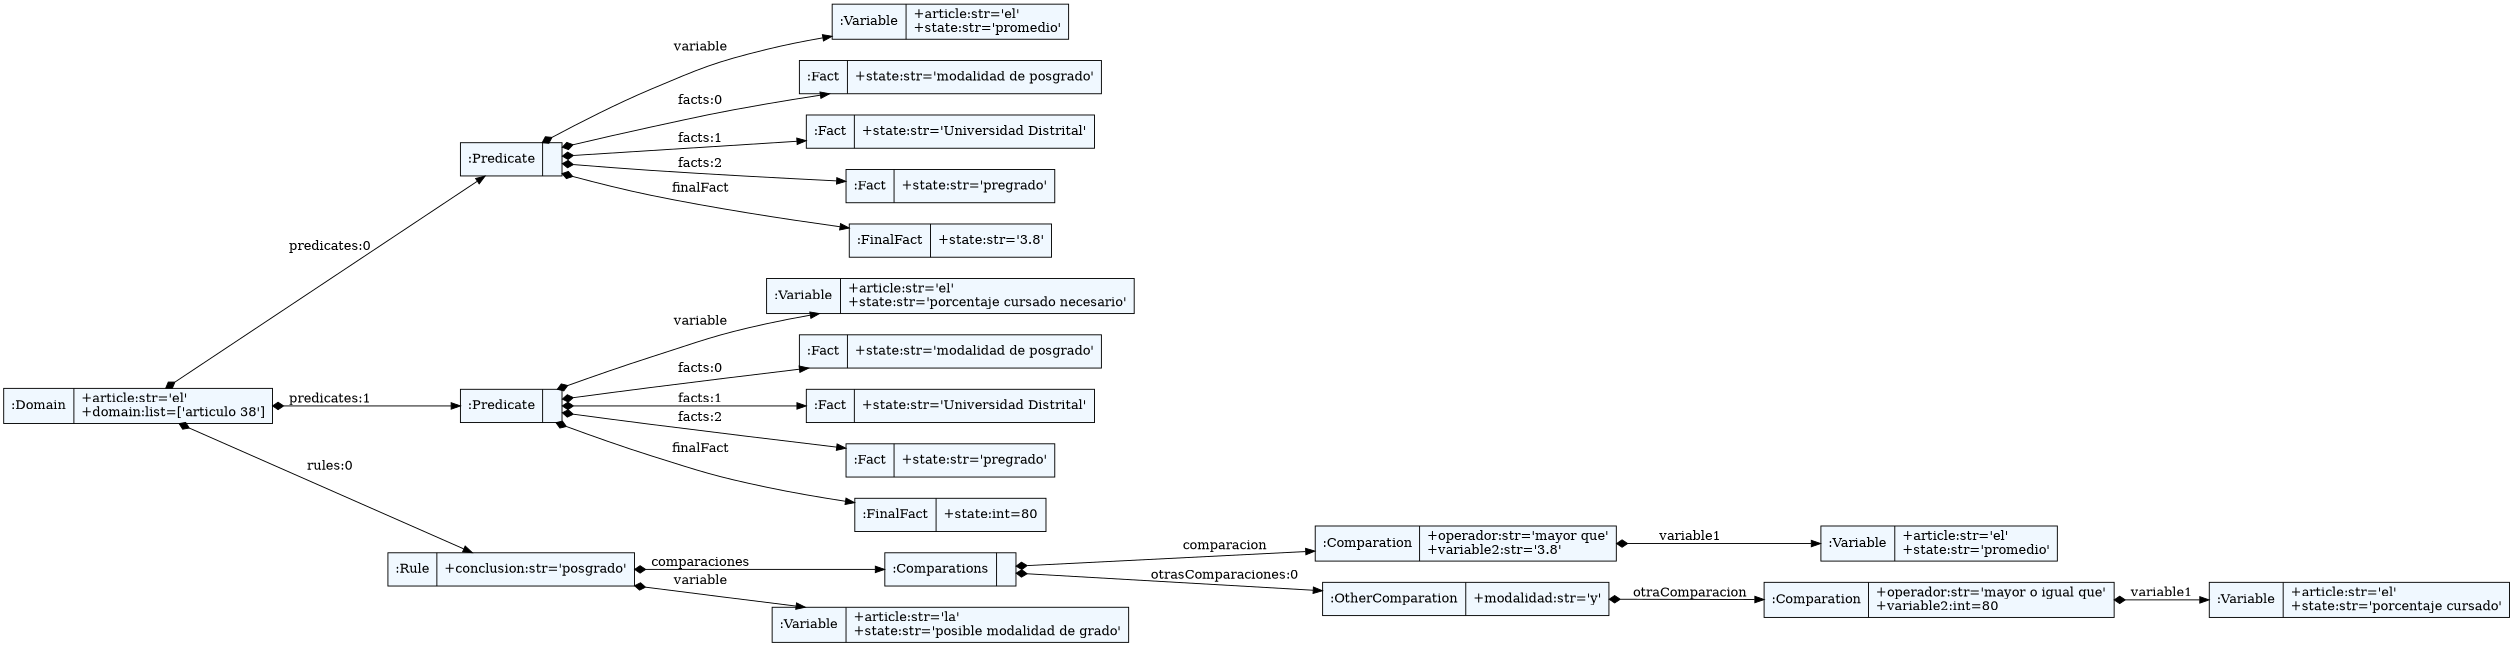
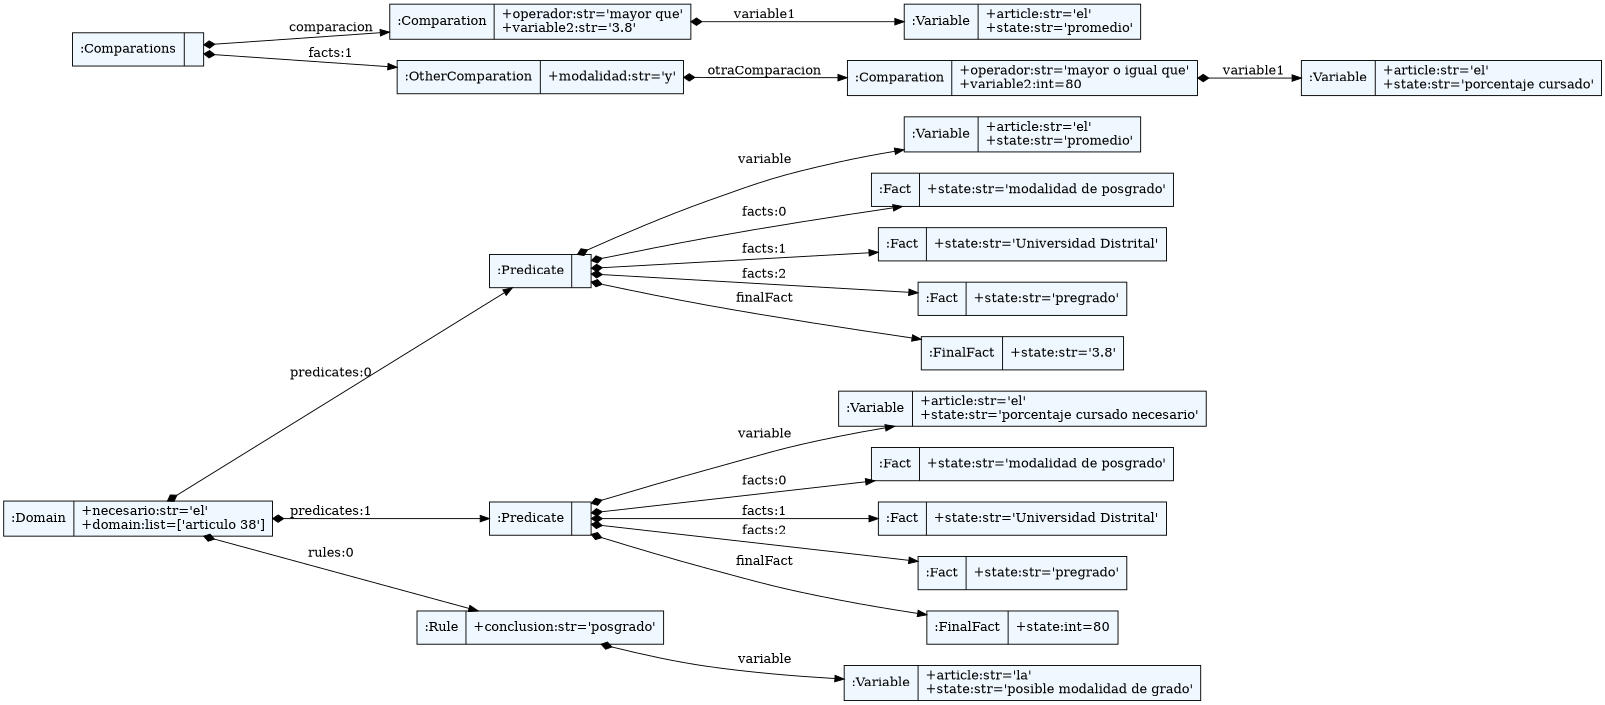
(134, 399) -> (145, 511)
(760, 569) -> none
(1225, 575) -> (331, 54)
